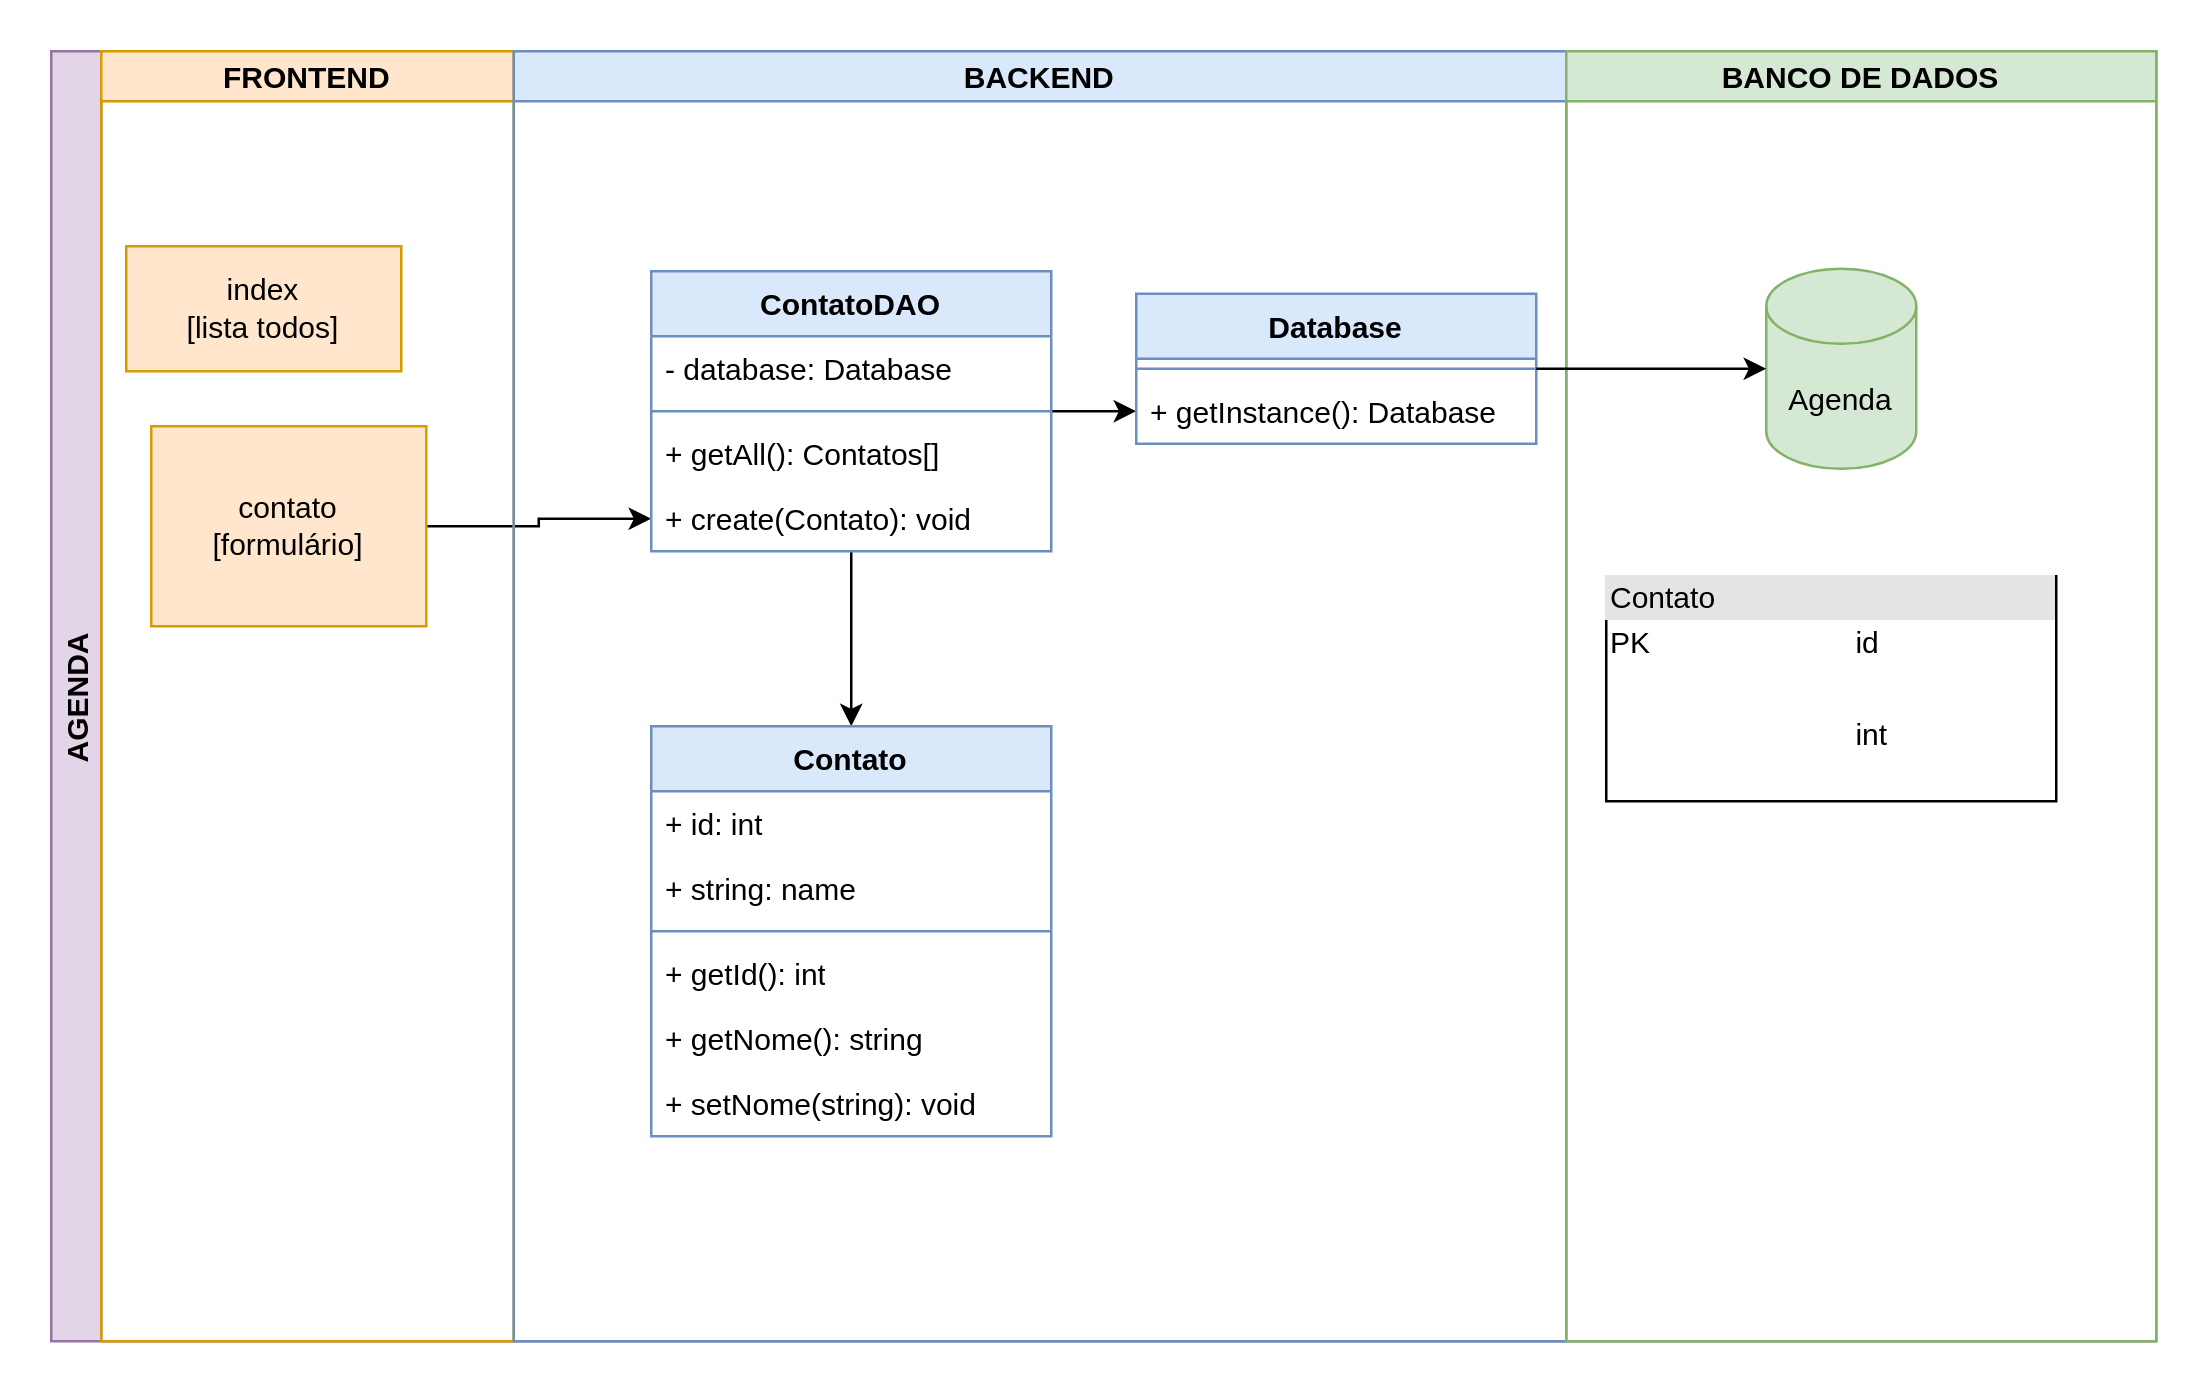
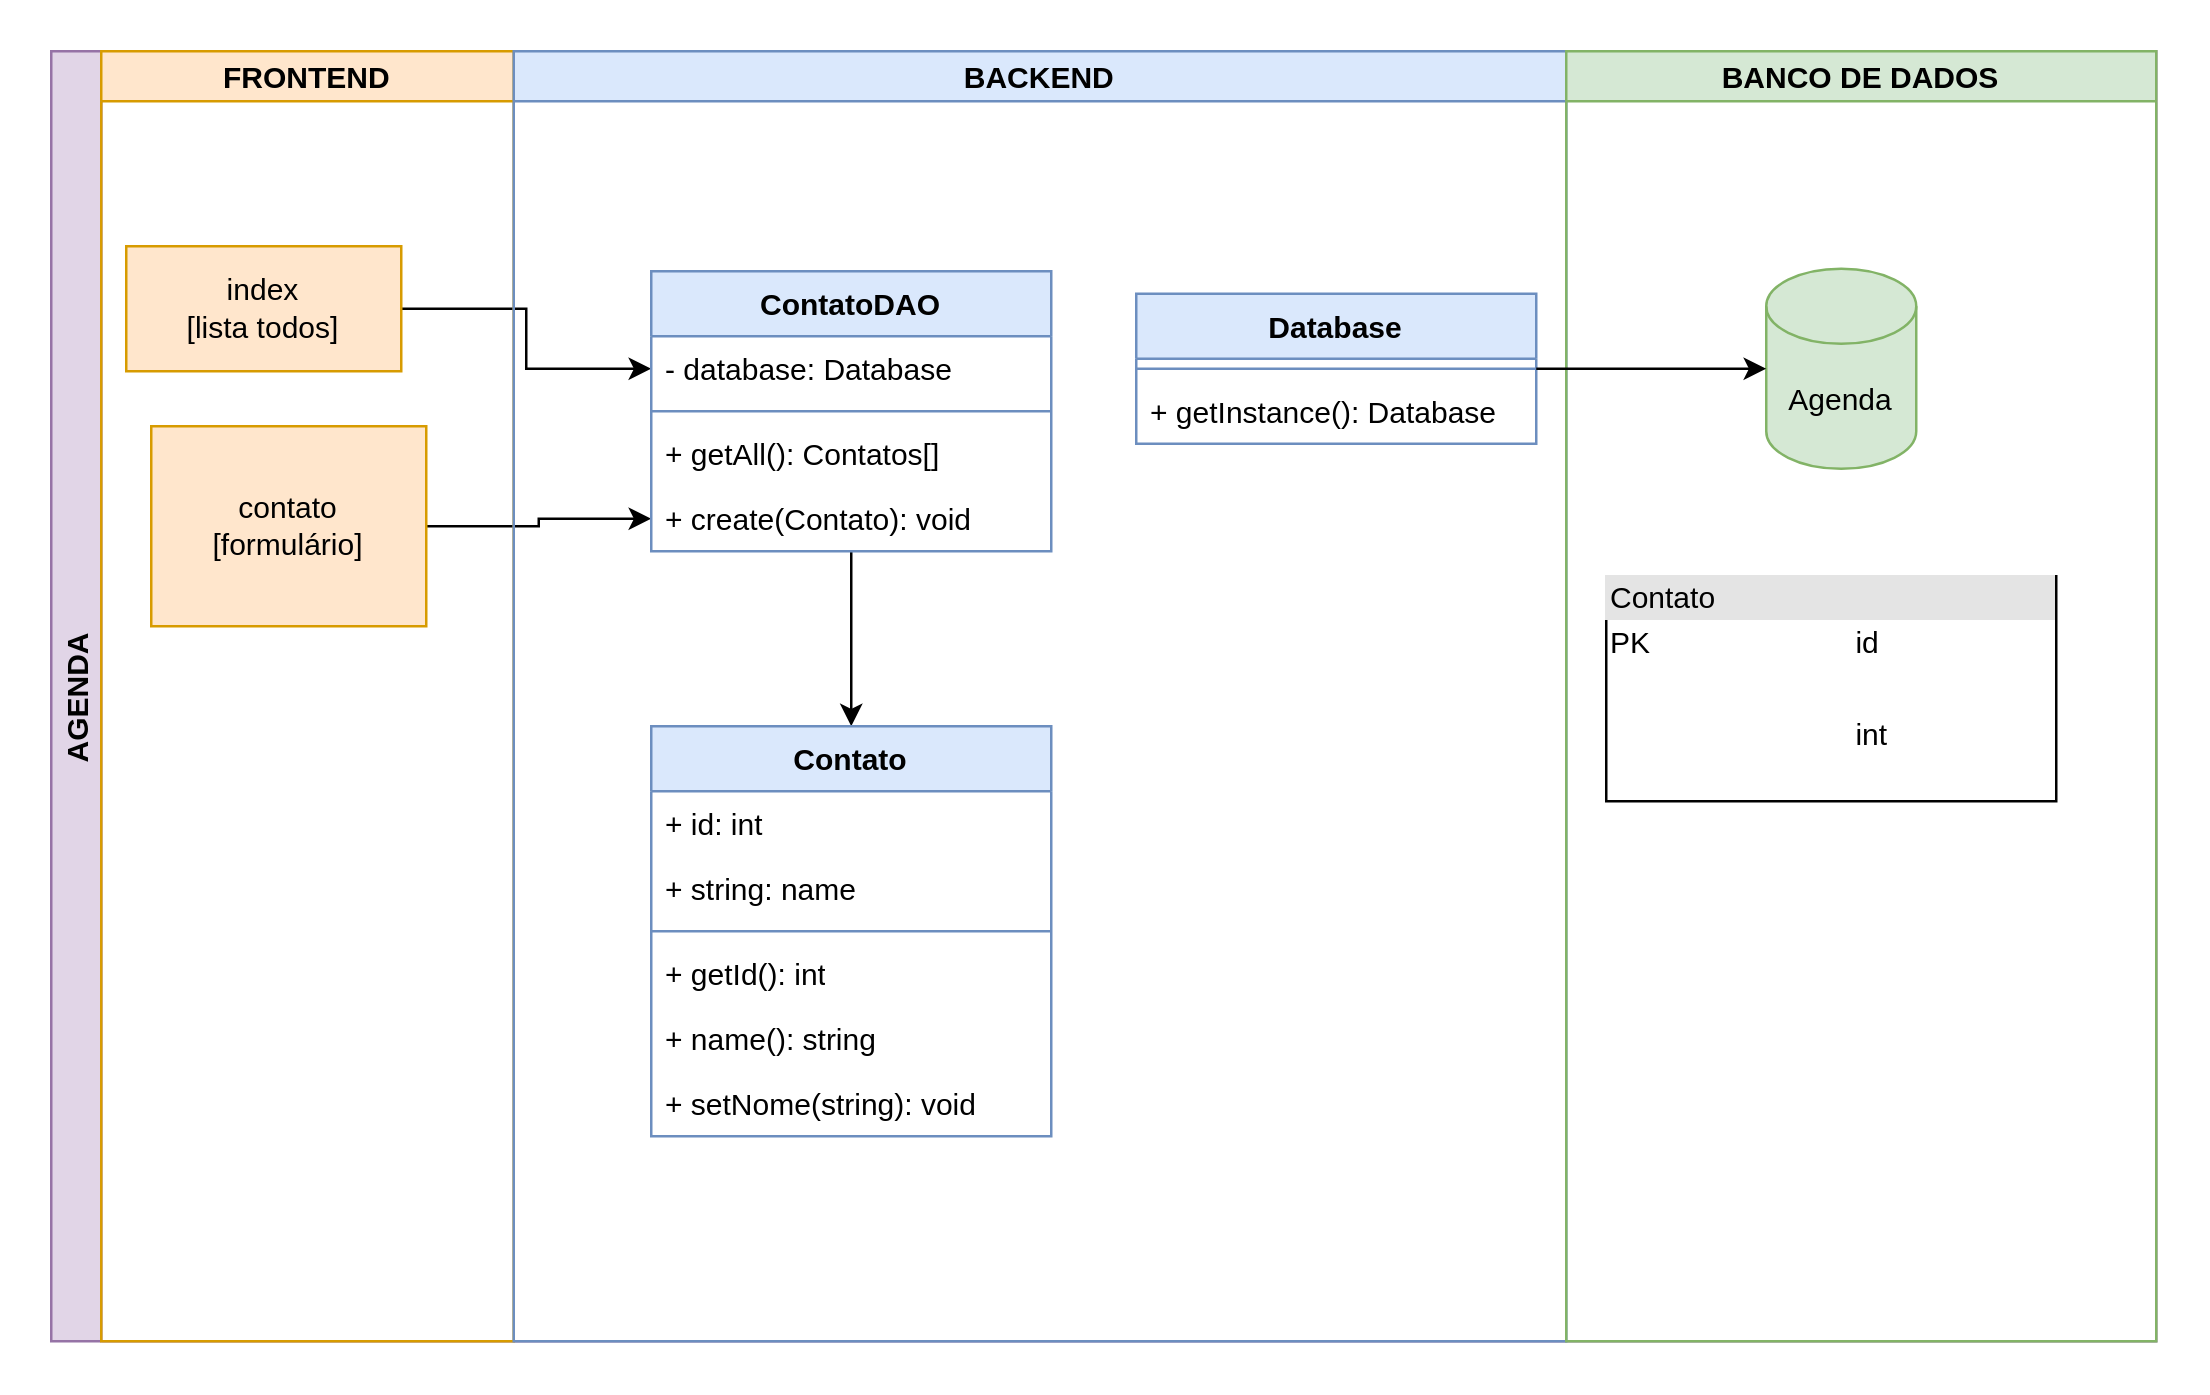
none -> (546, 369)
(1100, 411) -> none
(810, 1042) -> (785, 1042)
